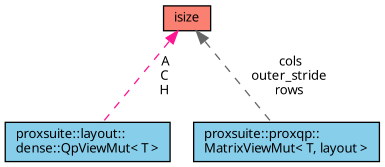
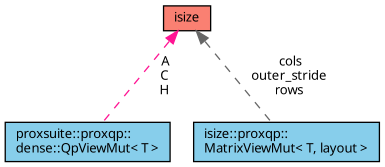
(88, 142) -> (88, 142)
(287, 142) -> (287, 142)
